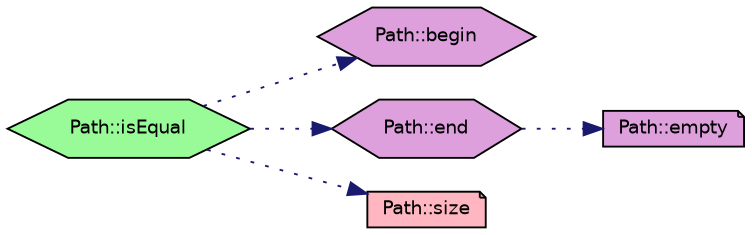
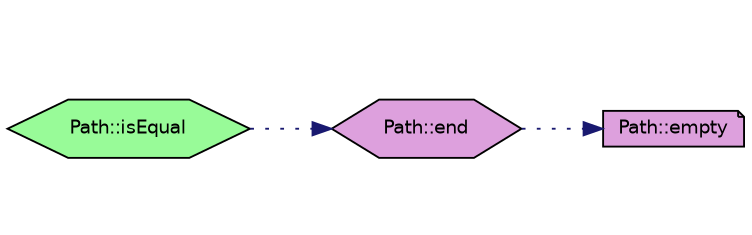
(427, 37) -> none
(427, 210) -> none
